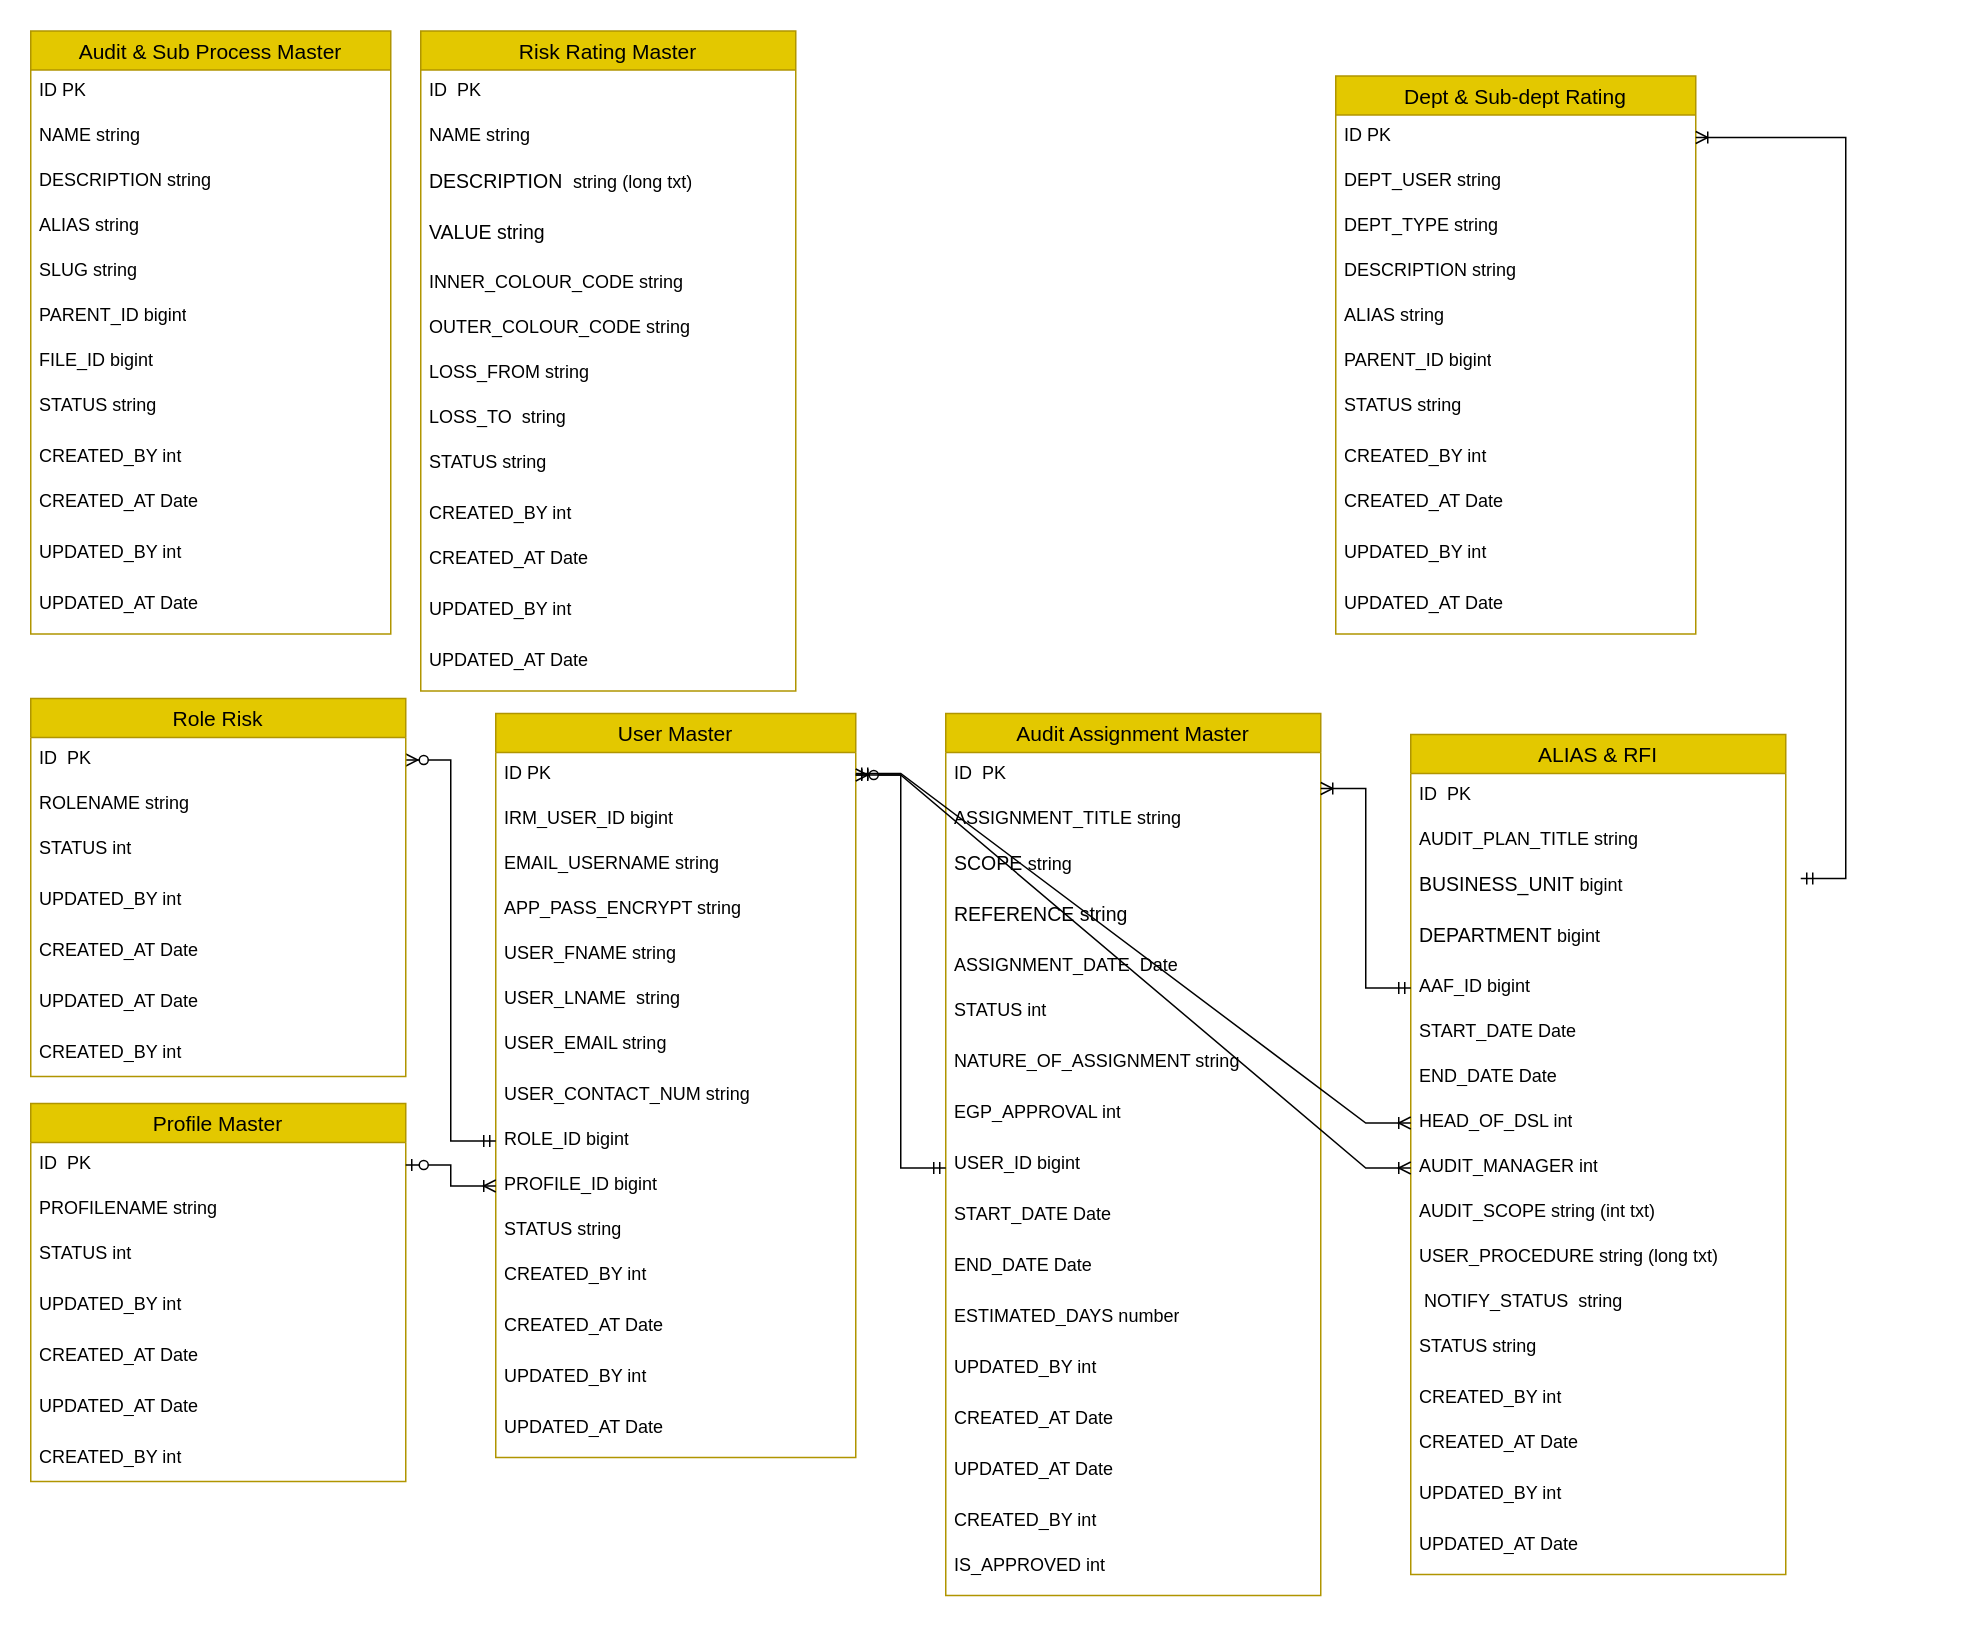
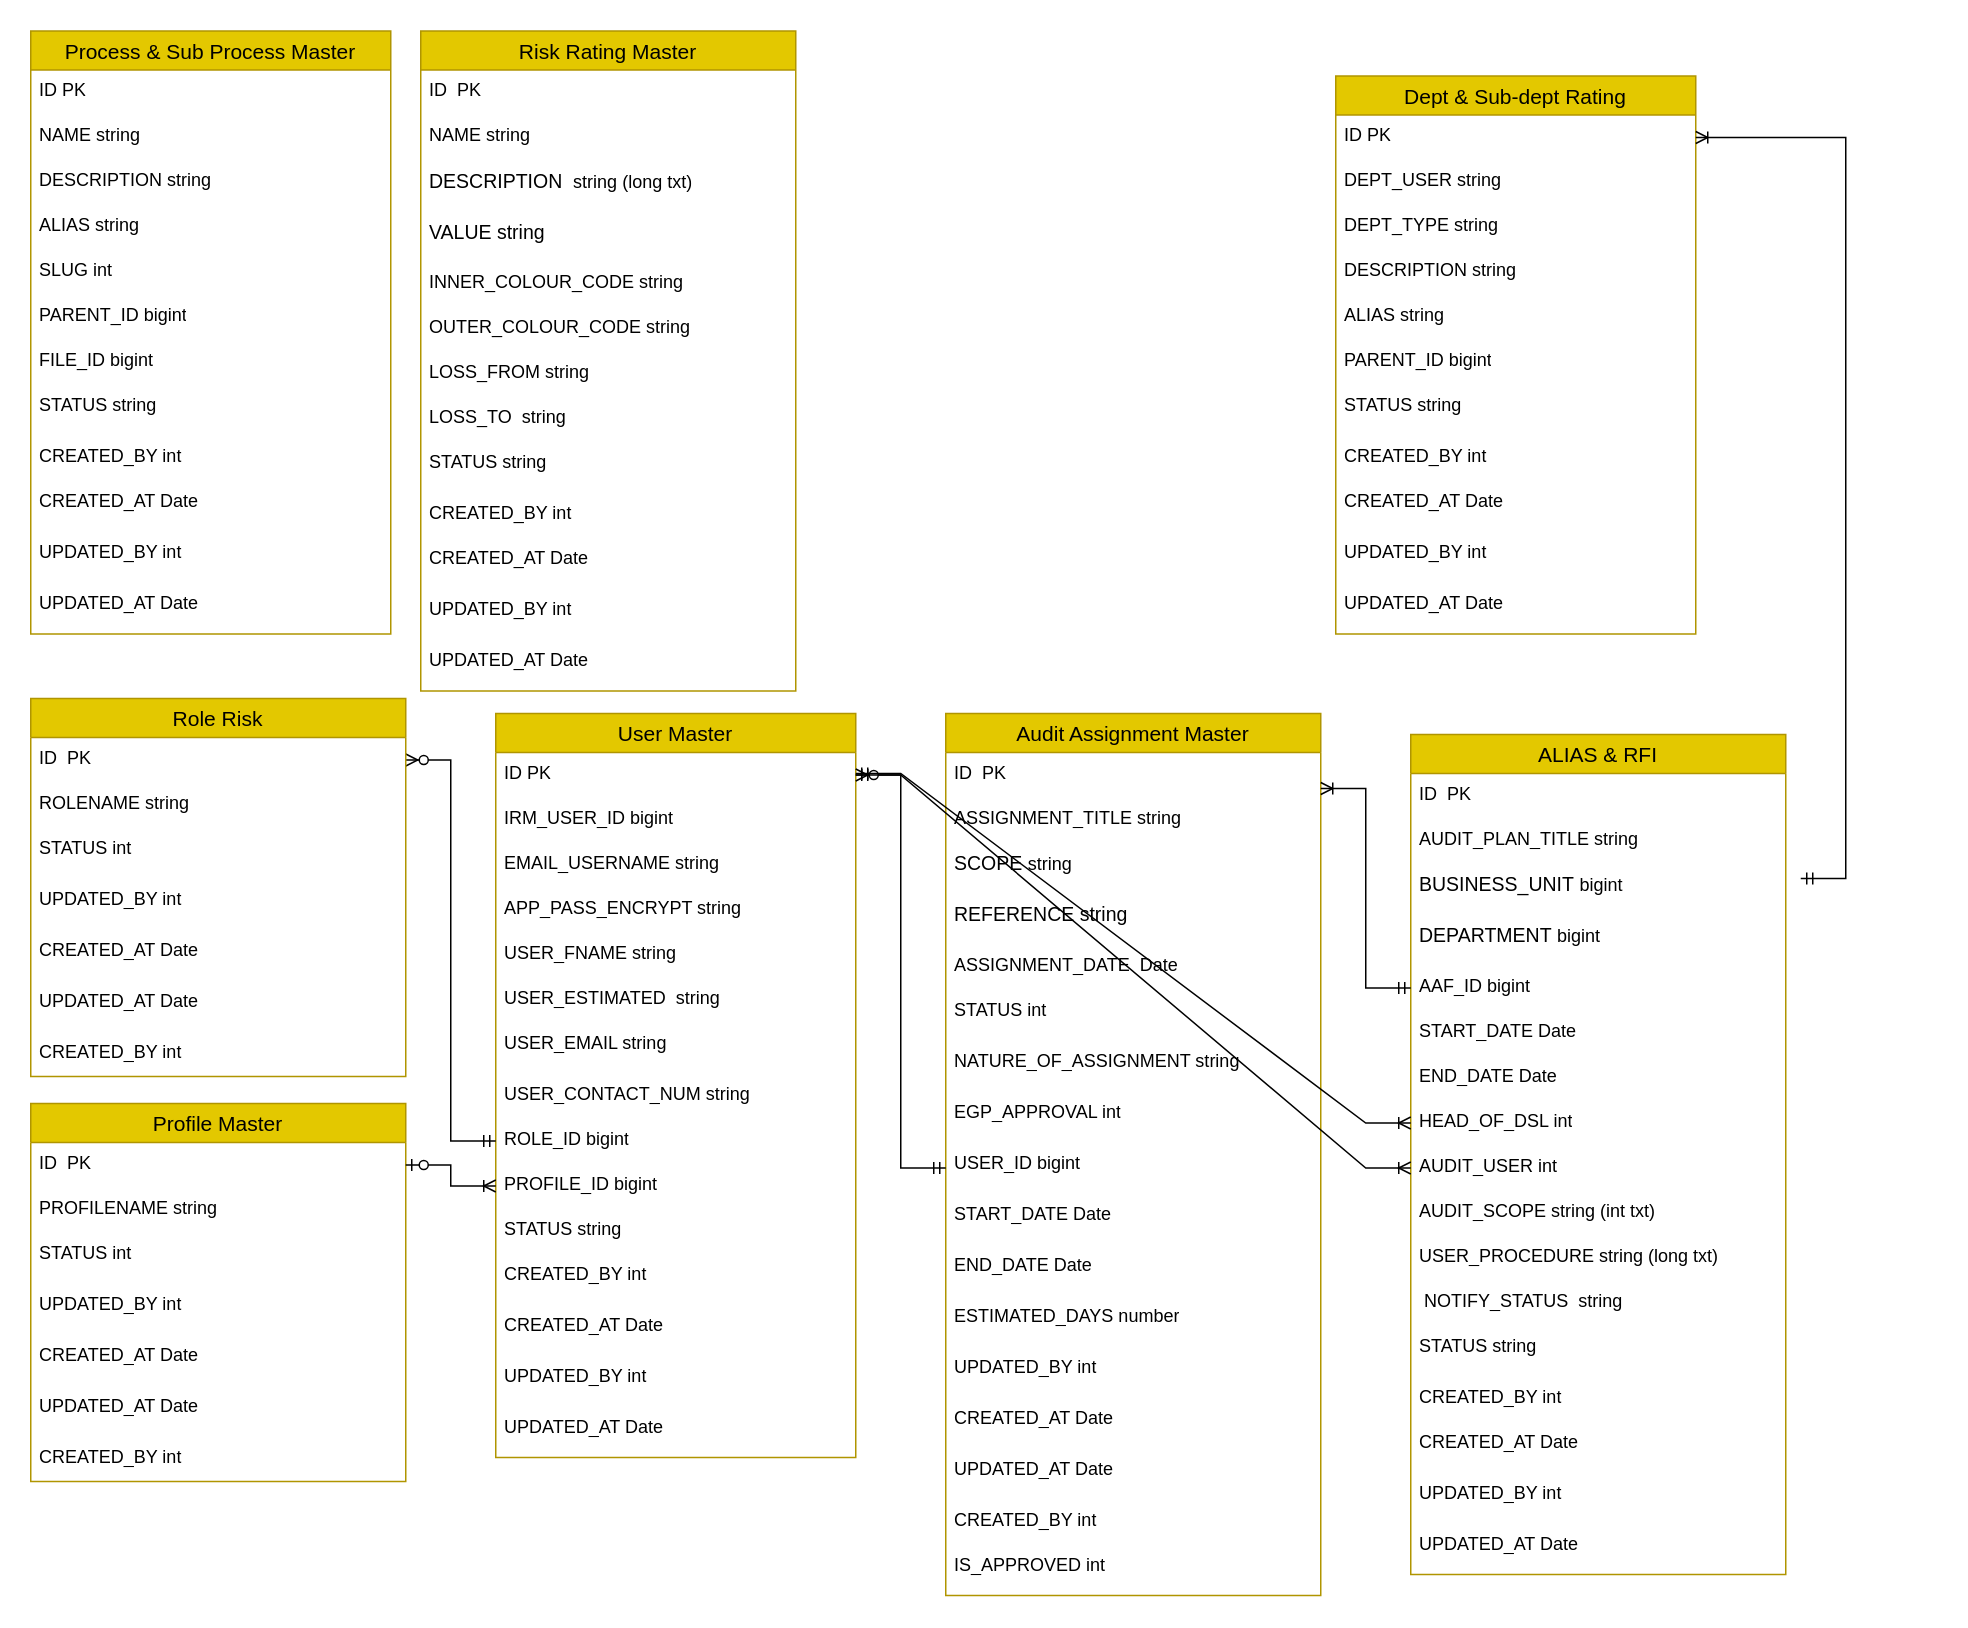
(210, 52) -> (210, 52)
(91, 271) -> (75, 271)
(591, 999) -> (611, 999)
(1501, 1167) -> (1486, 1167)
